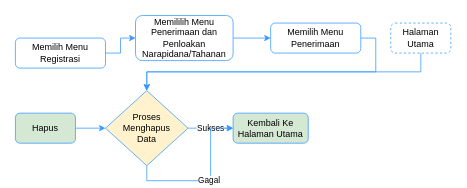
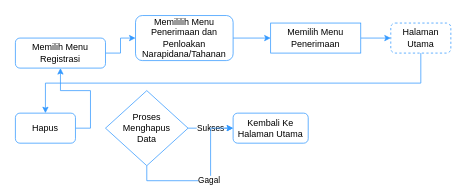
(315, 38) -> (315, 38)
(375, 52) -> (382, 38)
(420, 72) -> (45, 94)
(45, 128) -> (45, 128)
(97, 128) -> (86, 90)
(147, 128) -> (147, 128)
(270, 128) -> (270, 128)
